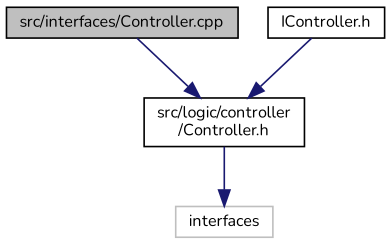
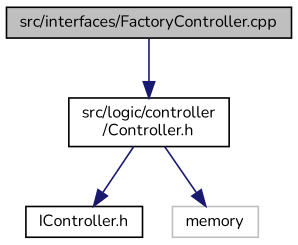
(122, 23) -> (149, 23)
(286, 62) -> (118, 170)
(224, 222) -> (215, 222)
